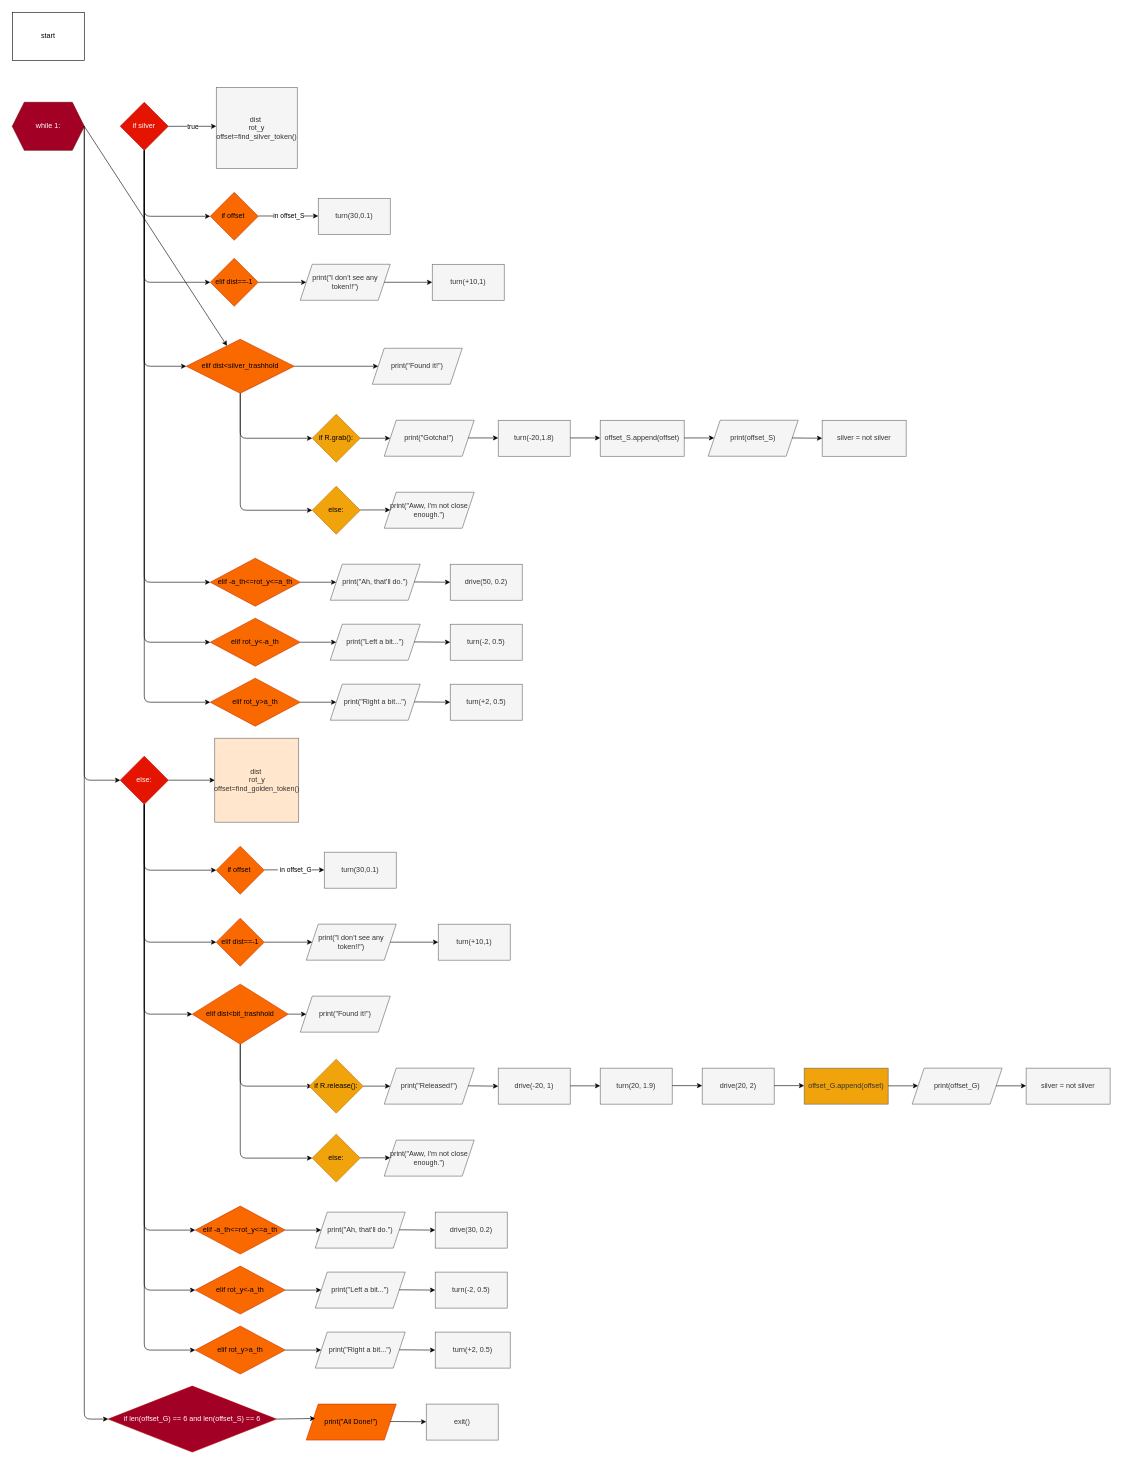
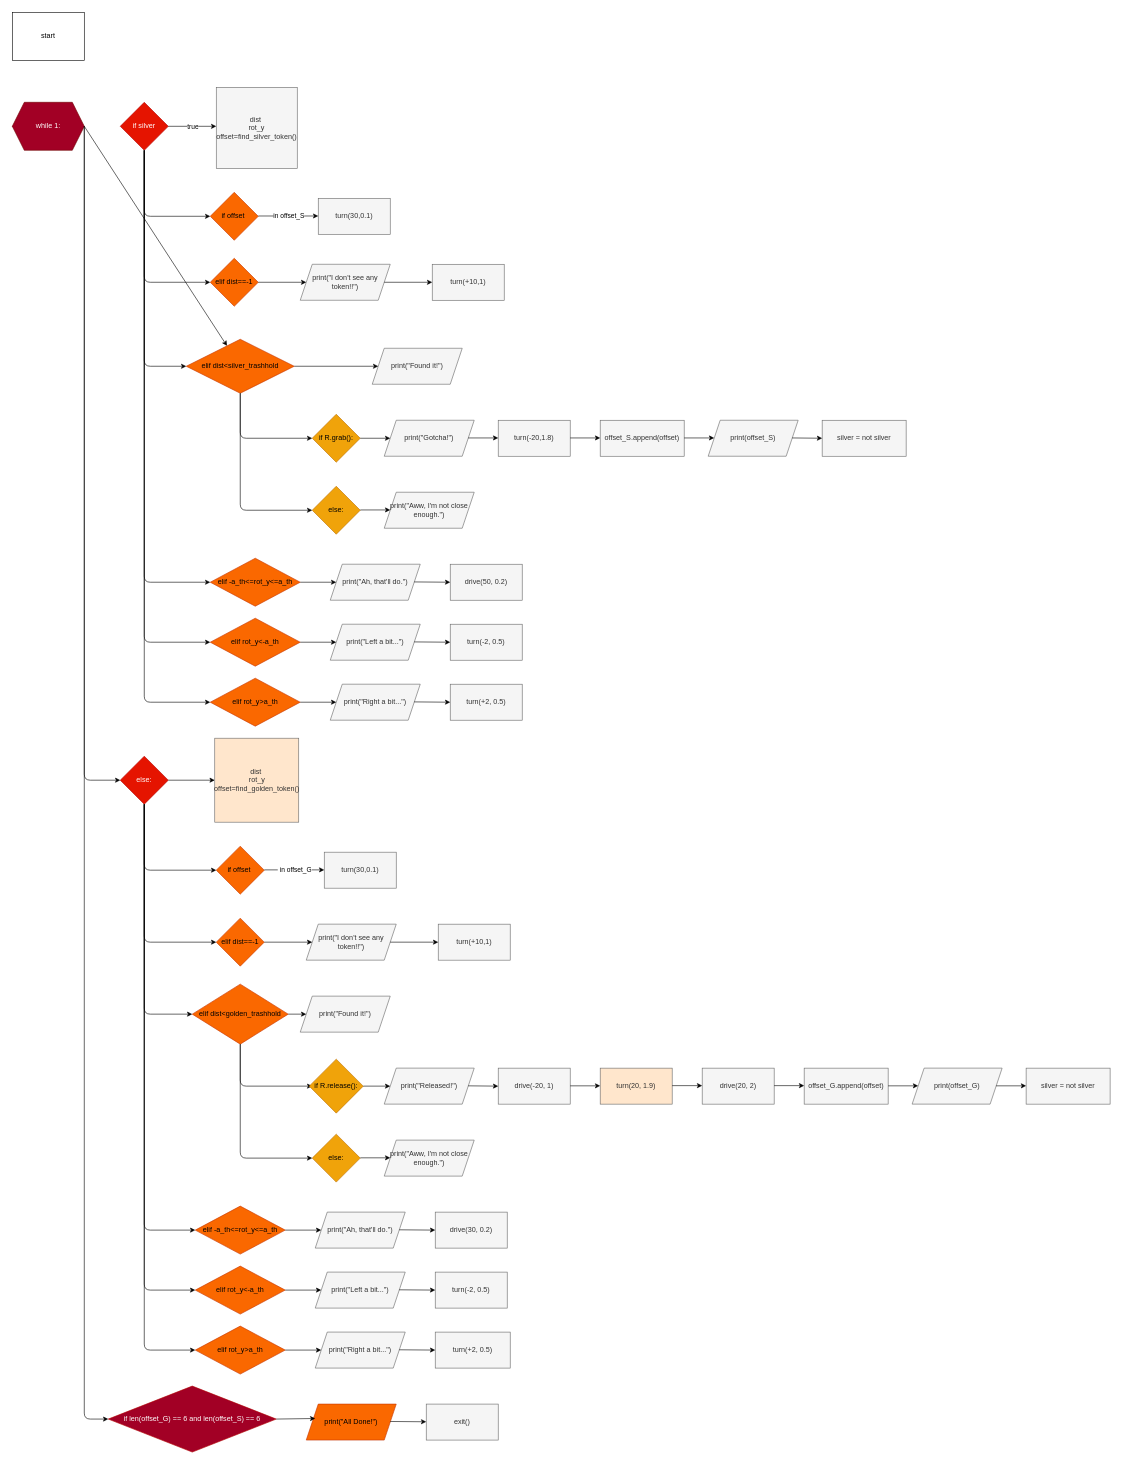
(240, 1014) -> (240, 1014)
(636, 1086) -> (636, 1086)
(846, 1086) -> (846, 1086)
